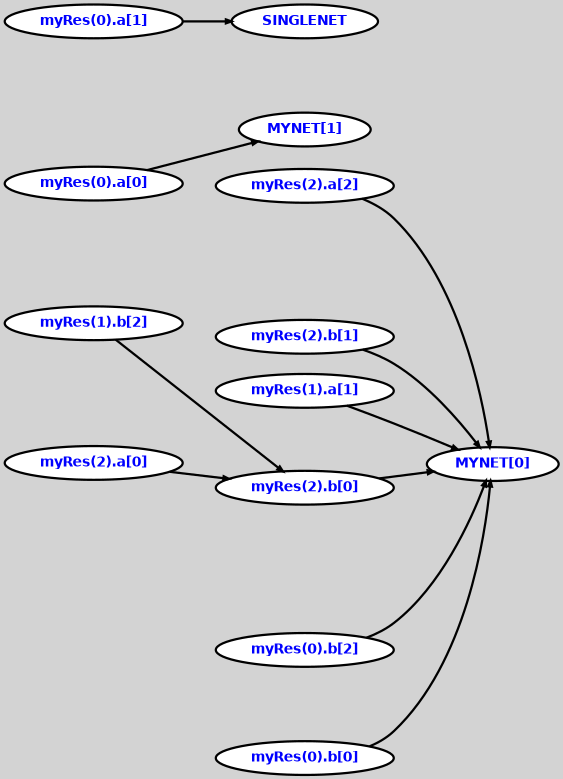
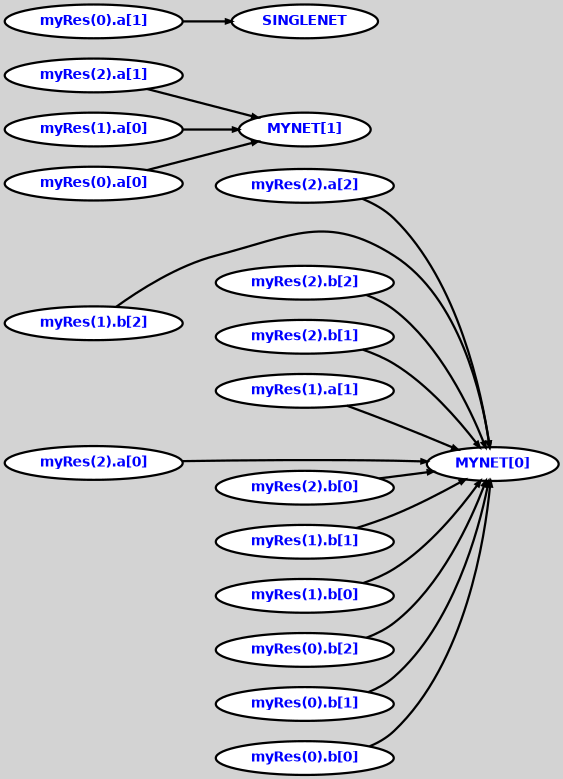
none -> (94, 75)
none -> (94, 130)
none -> (305, 283)
(197, 404) -> (356, 238)
(196, 475) -> (302, 460)
none -> (305, 542)
none -> (305, 596)
none -> (305, 704)
